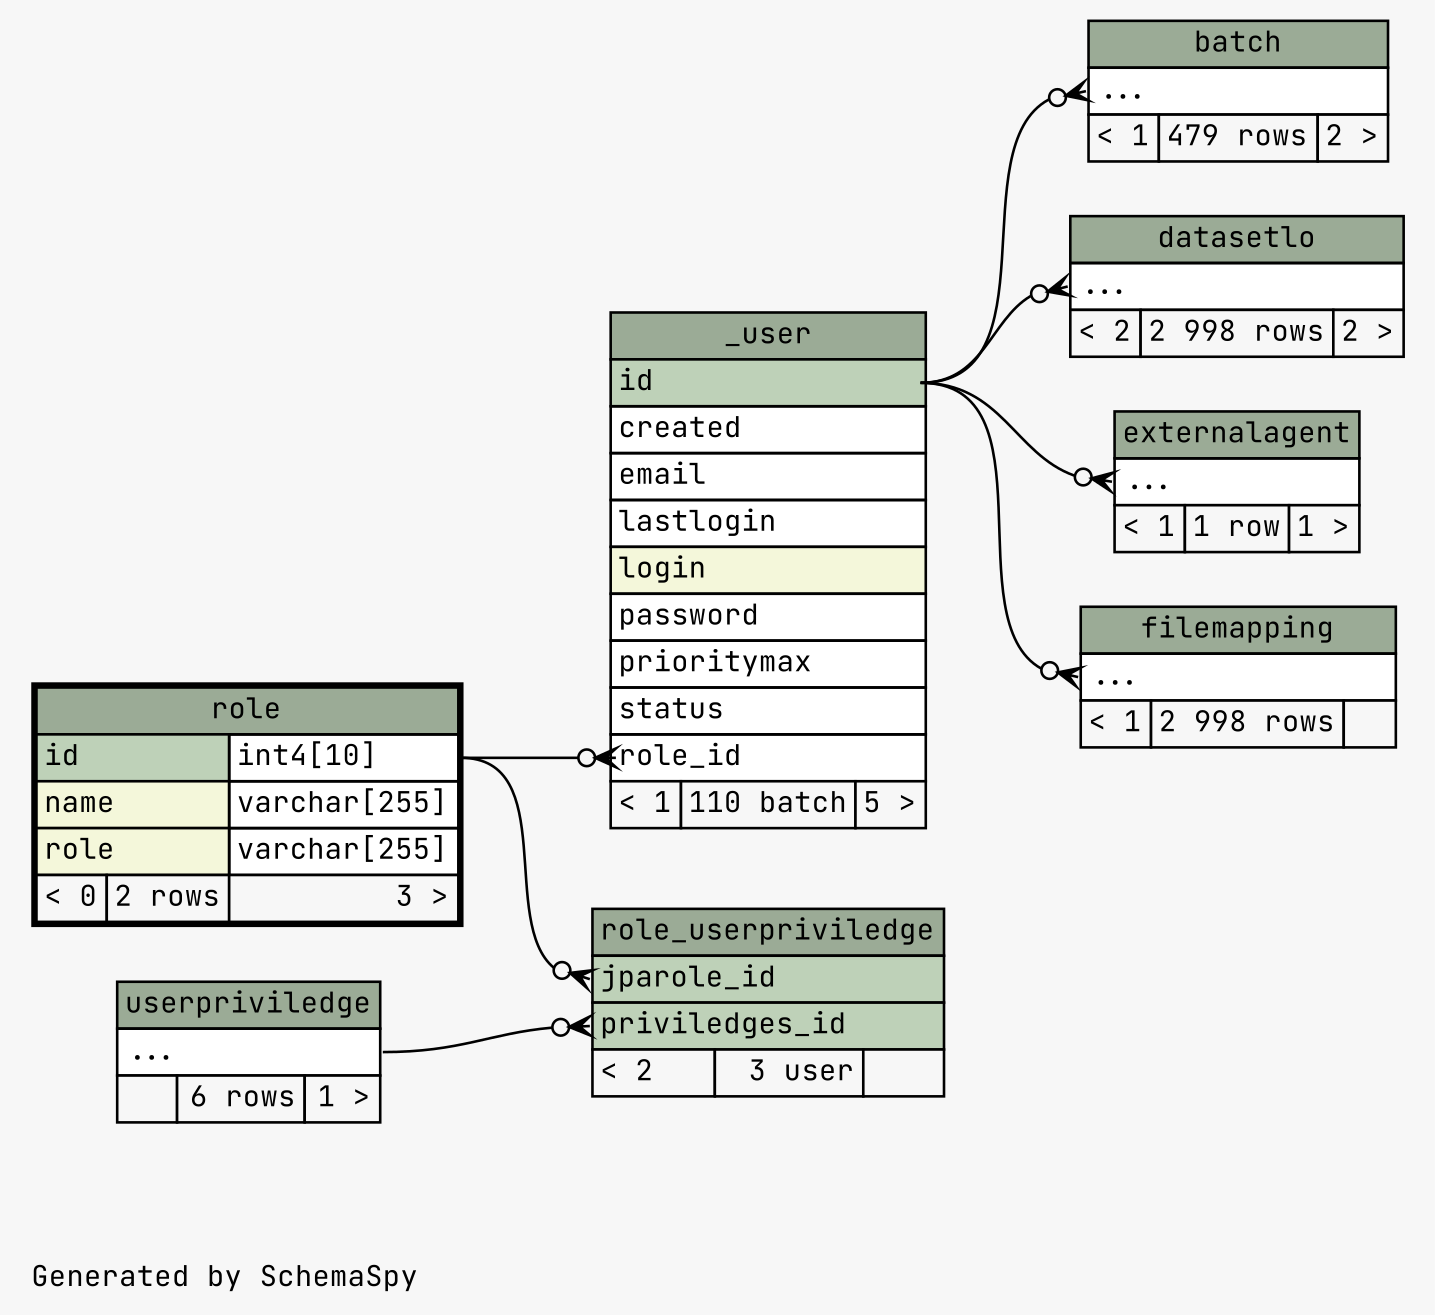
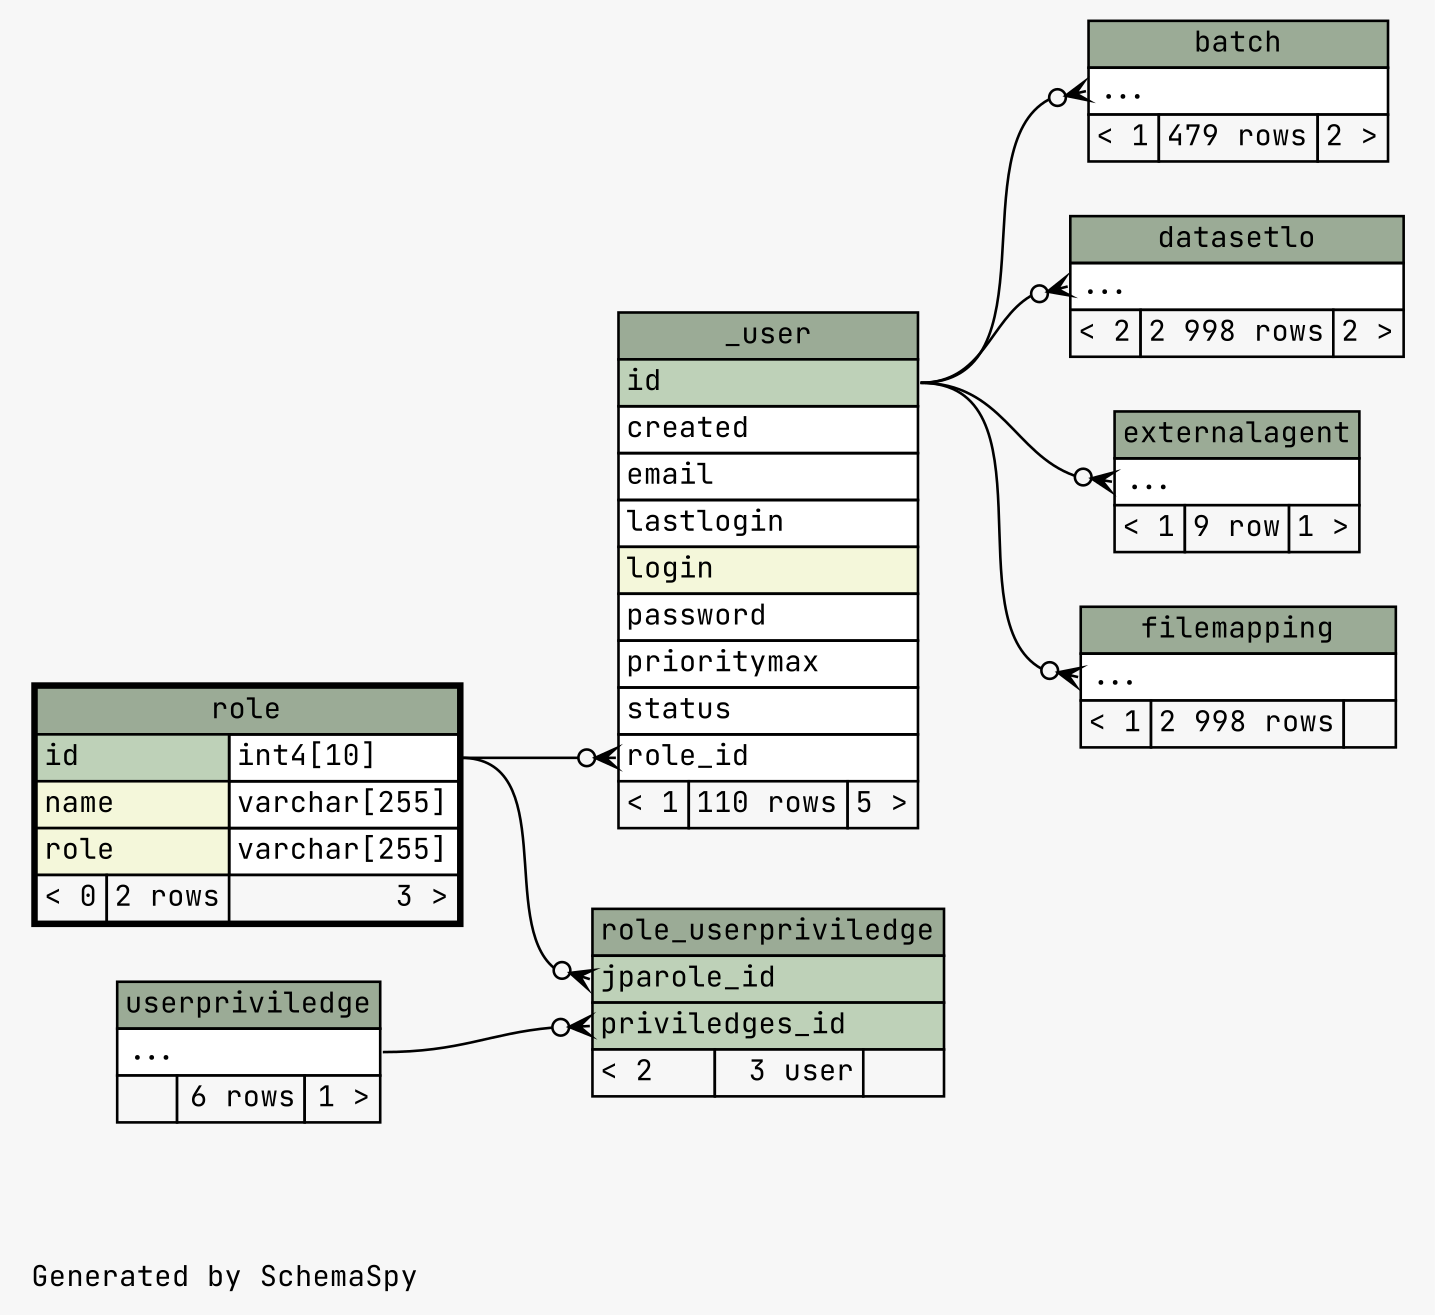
(1237, 527) -> (1237, 527)
(768, 803) -> (768, 803)
